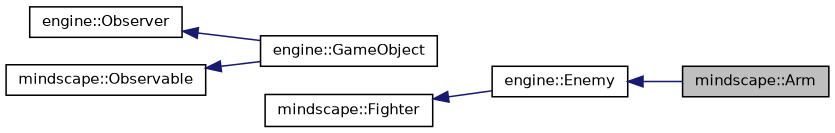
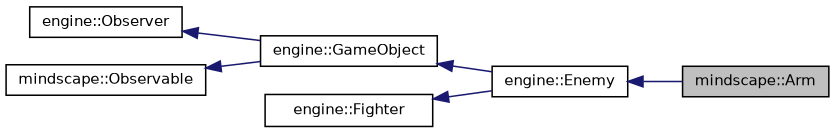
none -> (472, 69)
(349, 110) -> (349, 110)
